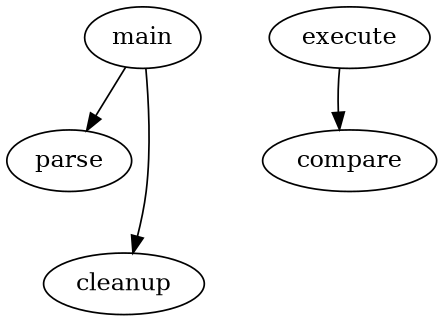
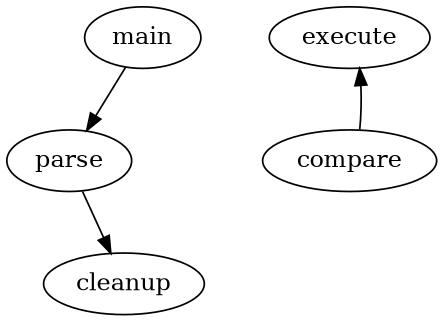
(338, 90) -> (361, 107)
(149, 153) -> (93, 214)
